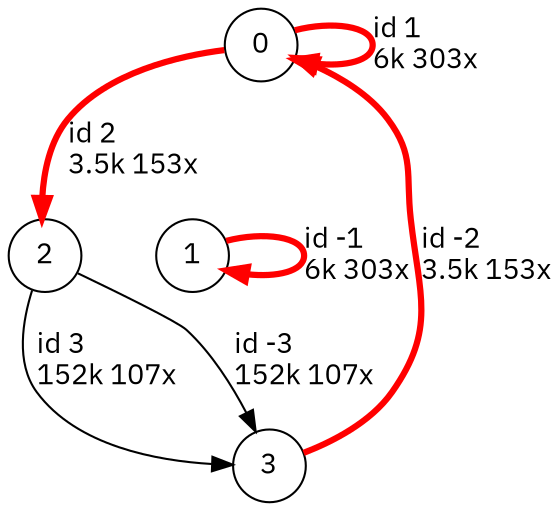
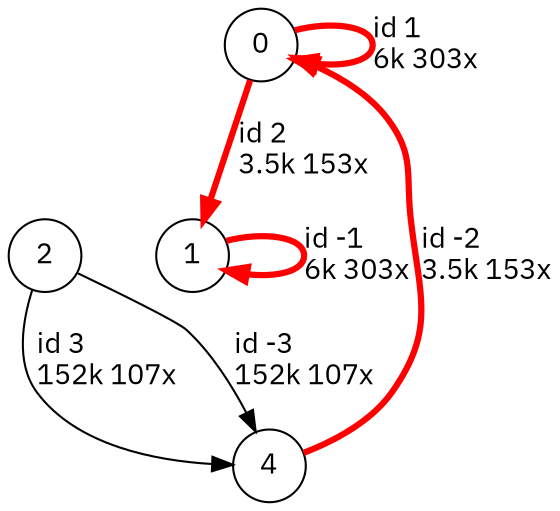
(102, 90) -> (230, 140)
(269, 466) -> (269, 466)
